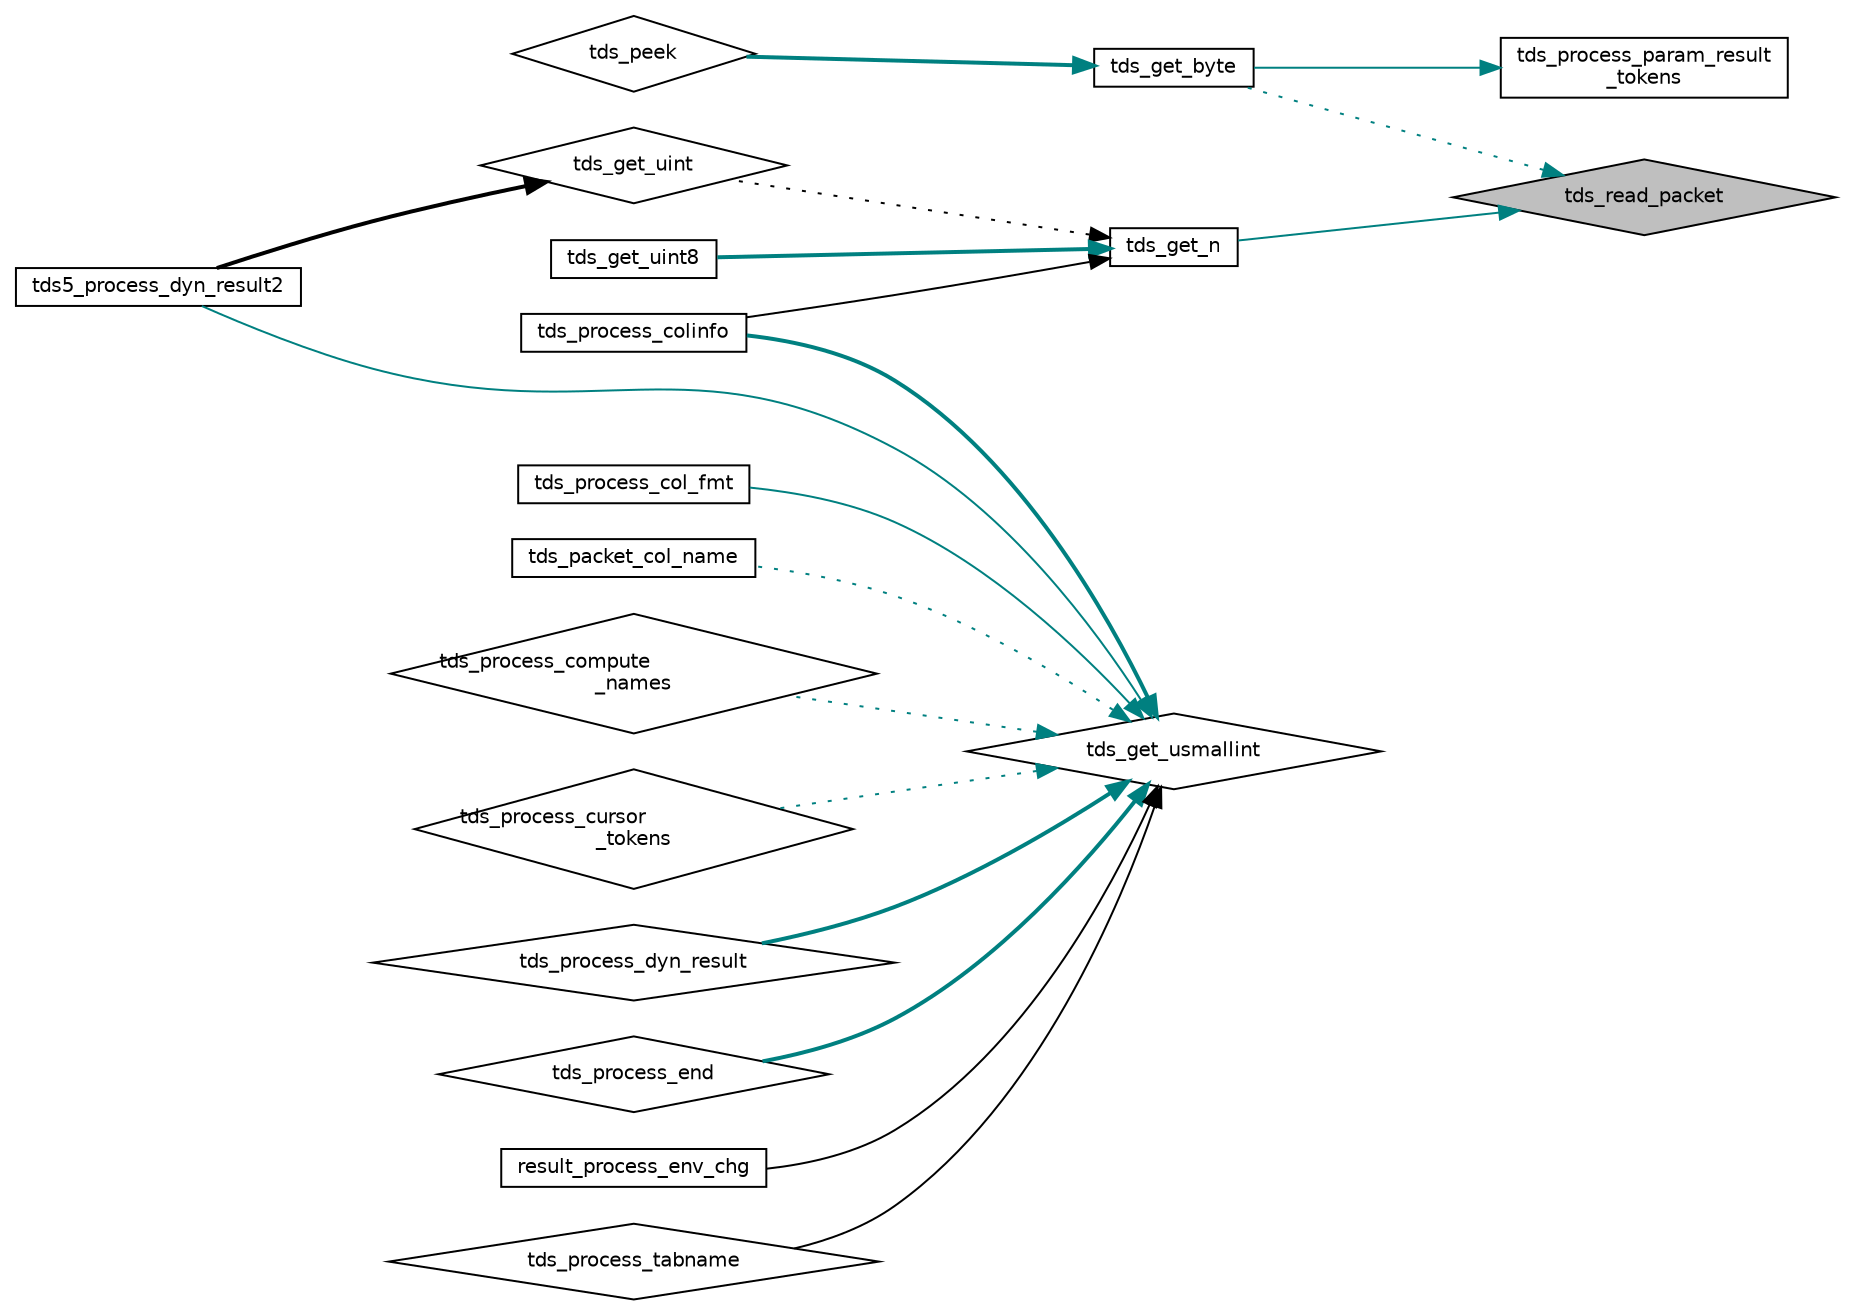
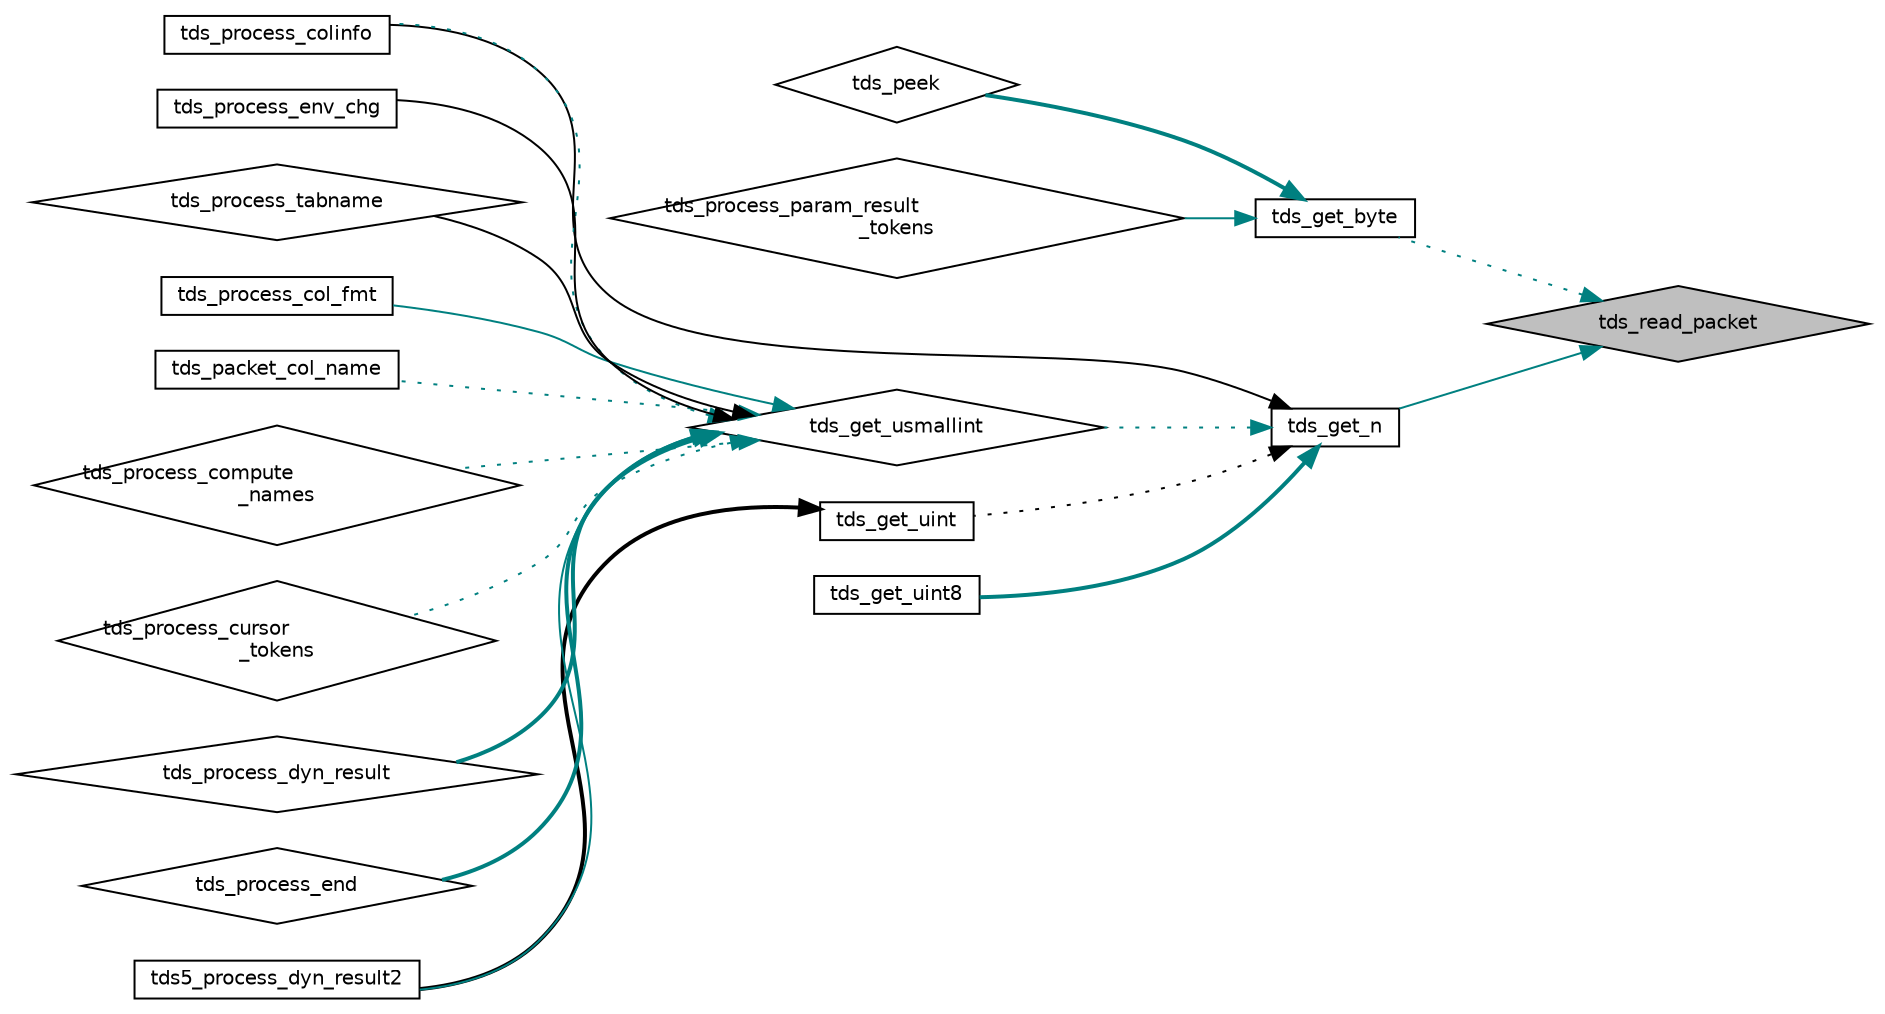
(1367, 68) -> (1210, 218)
(1644, 68) -> (897, 218)
(634, 165) -> (897, 521)
none -> (1178, 428)
(992, 463) -> (578, 193)
(634, 1168) -> (277, 109)
